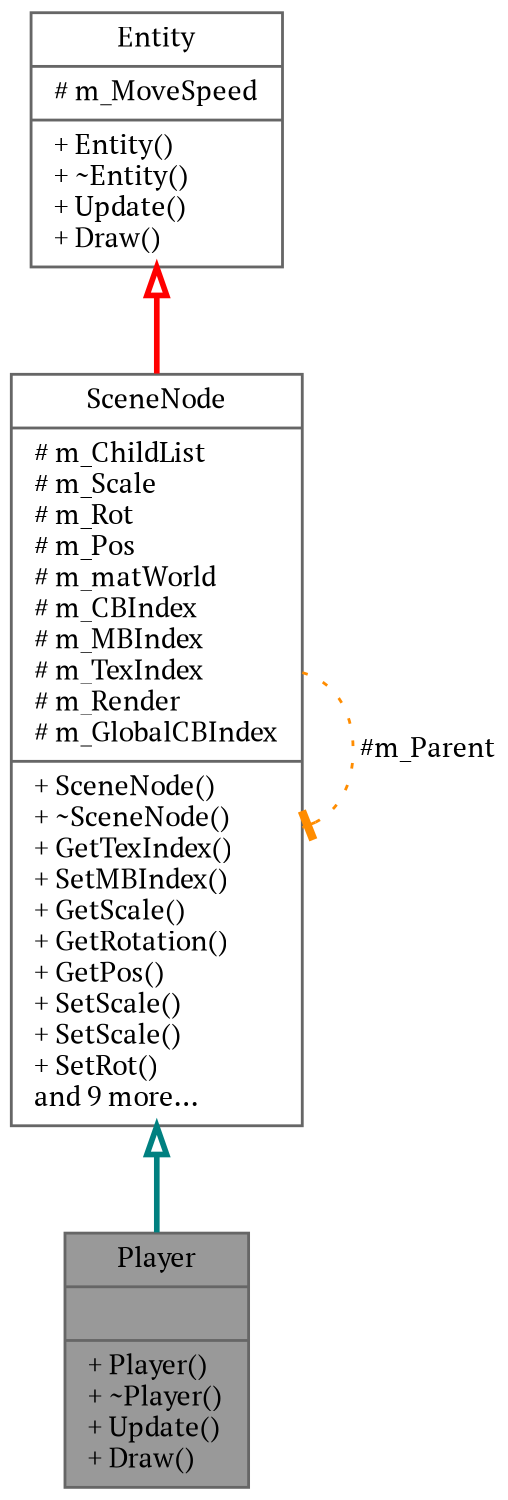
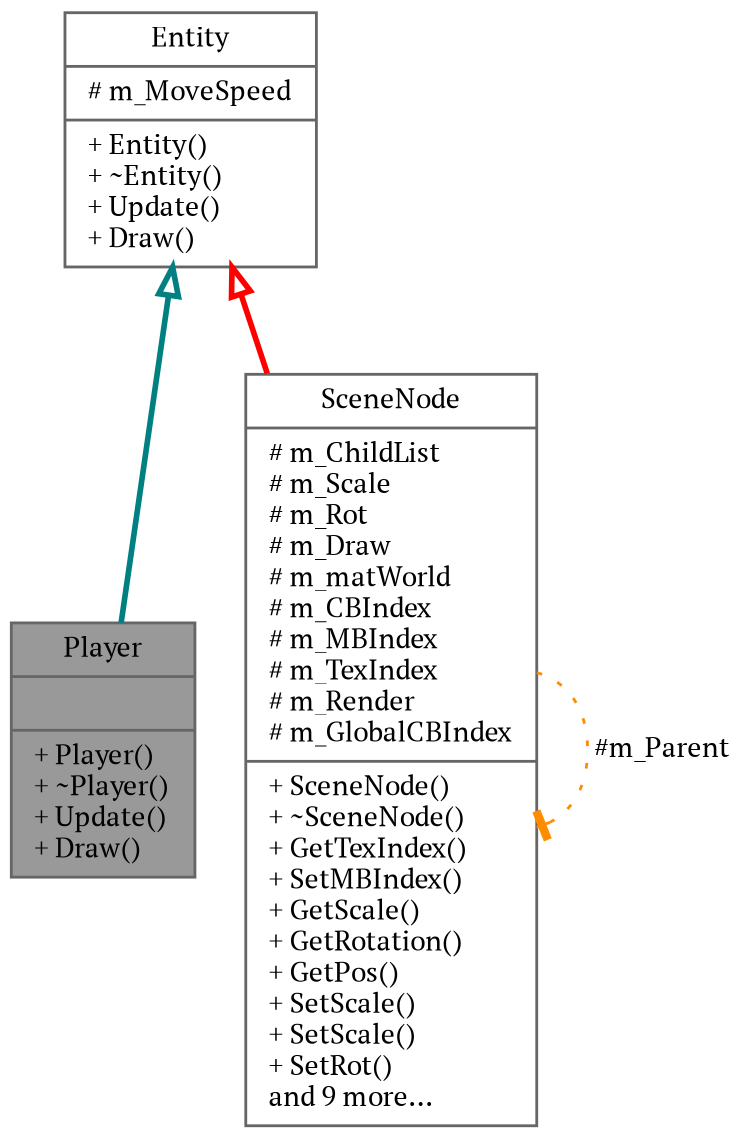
(86, 547) -> (331, 547)
(157, 1194) -> (145, 460)
